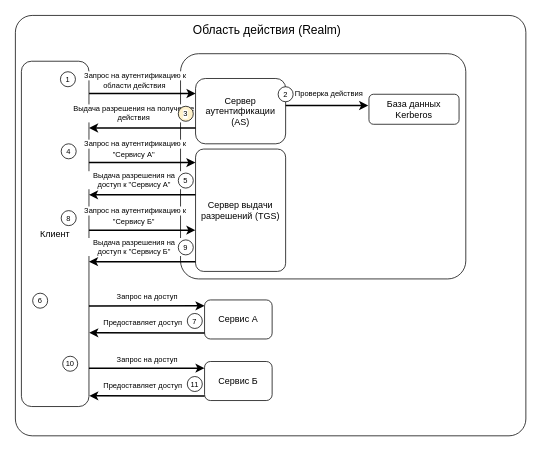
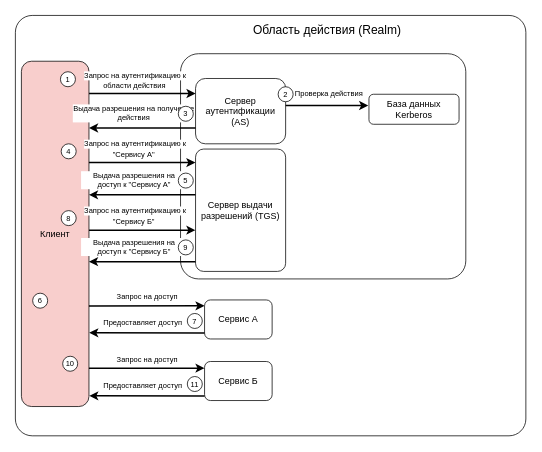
(267, 30) -> (327, 30)
(186, 114) -> (186, 114)
(55, 234) -> (55, 234)
